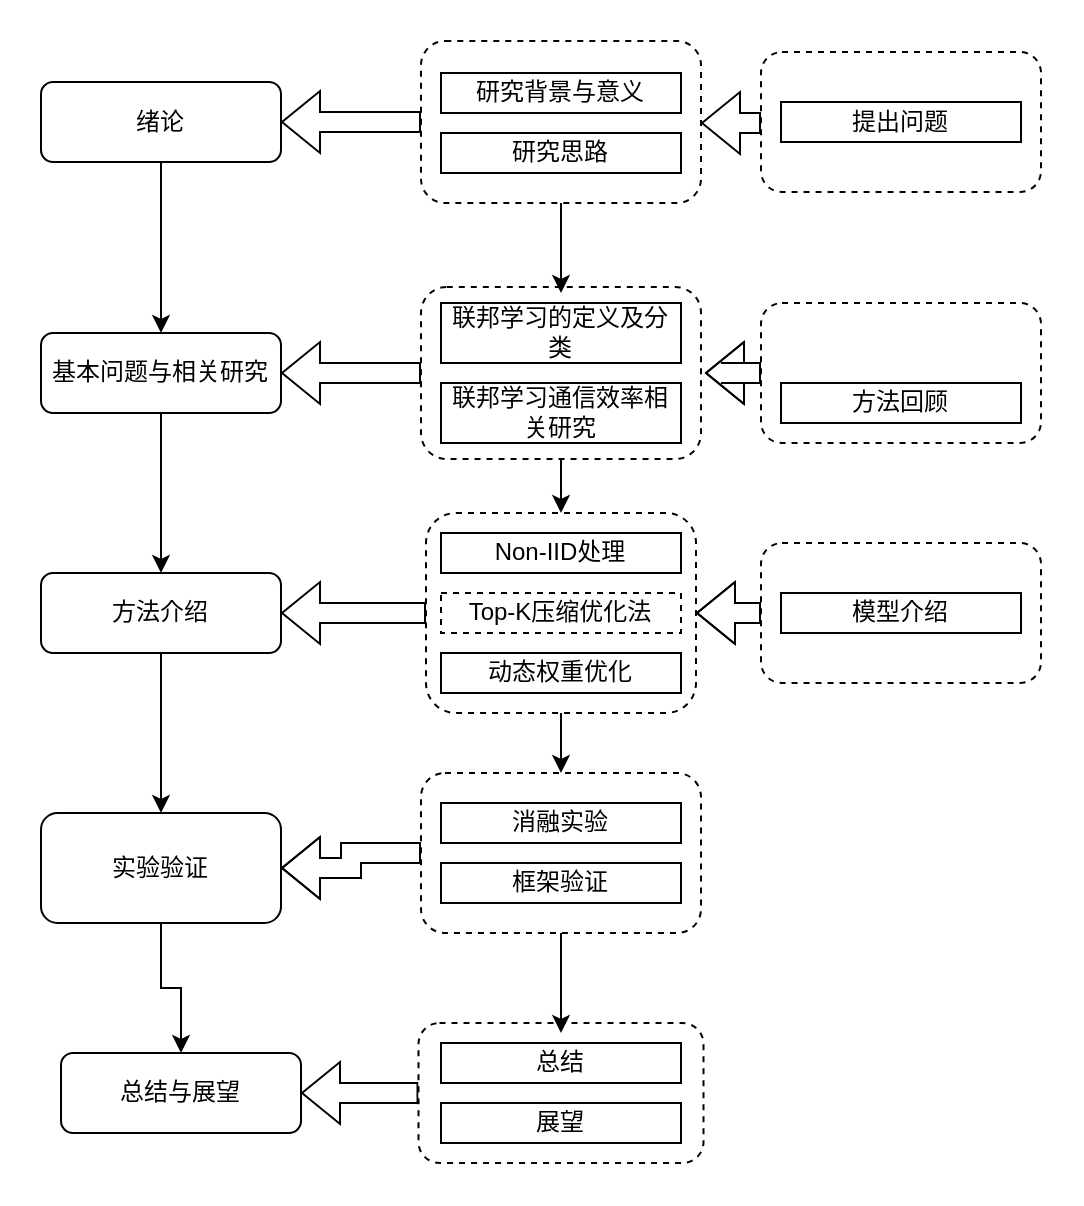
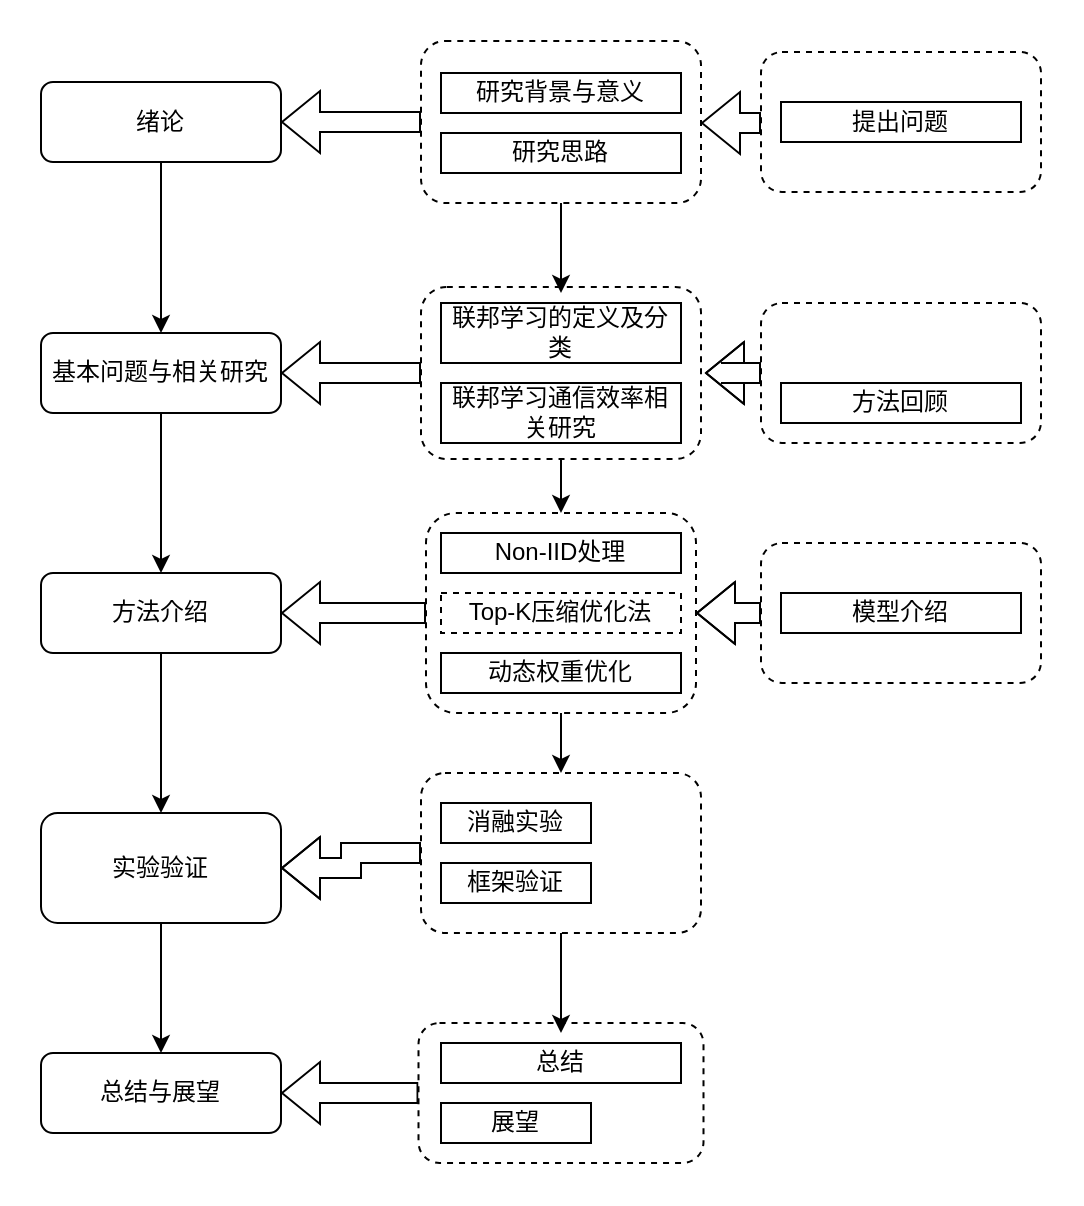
(561, 823) -> (516, 823)
(561, 883) -> (516, 883)
(181, 1093) -> (161, 1093)
(561, 1123) -> (516, 1123)
